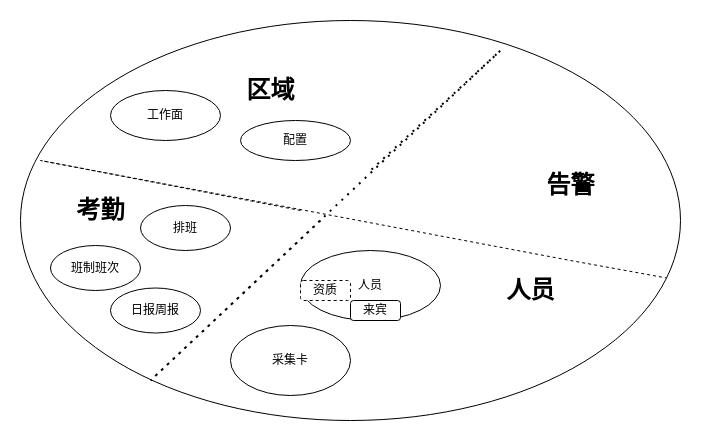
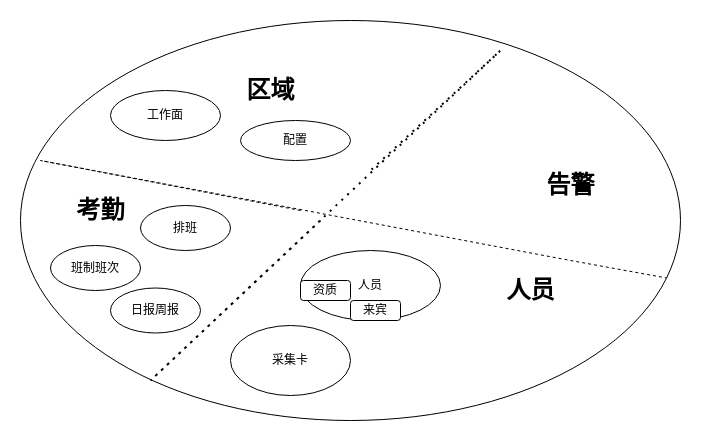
(326, 291) -> (326, 291)
